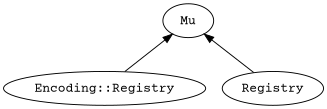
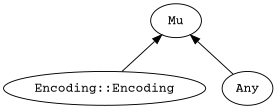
(105, 88) -> (105, 88)
(273, 88) -> (248, 88)
